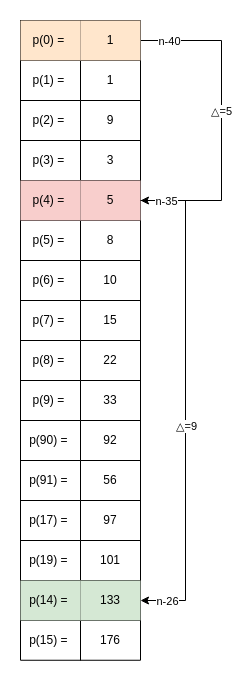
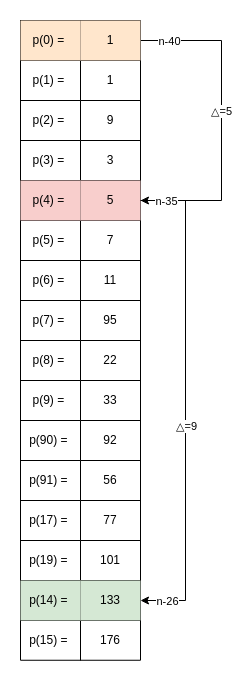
(111, 241) -> (111, 241)
(111, 281) -> (111, 281)
(111, 321) -> (111, 321)
(111, 521) -> (111, 521)
